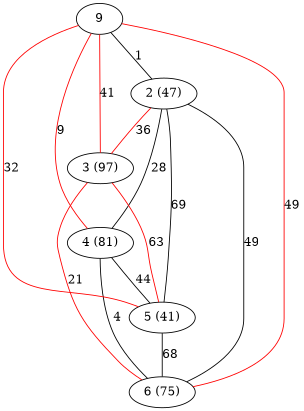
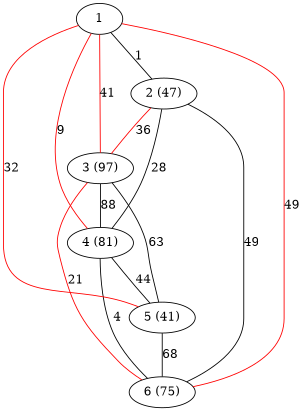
(100, 19) -> (100, 19)
none -> (100, 206)
(171, 206) -> none
(145, 239) -> (145, 239)
